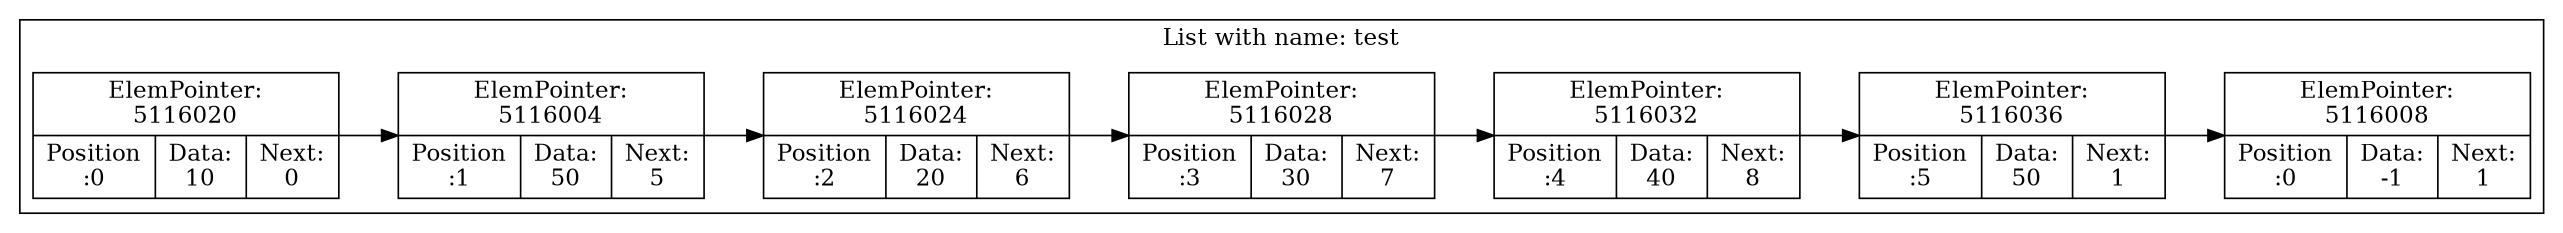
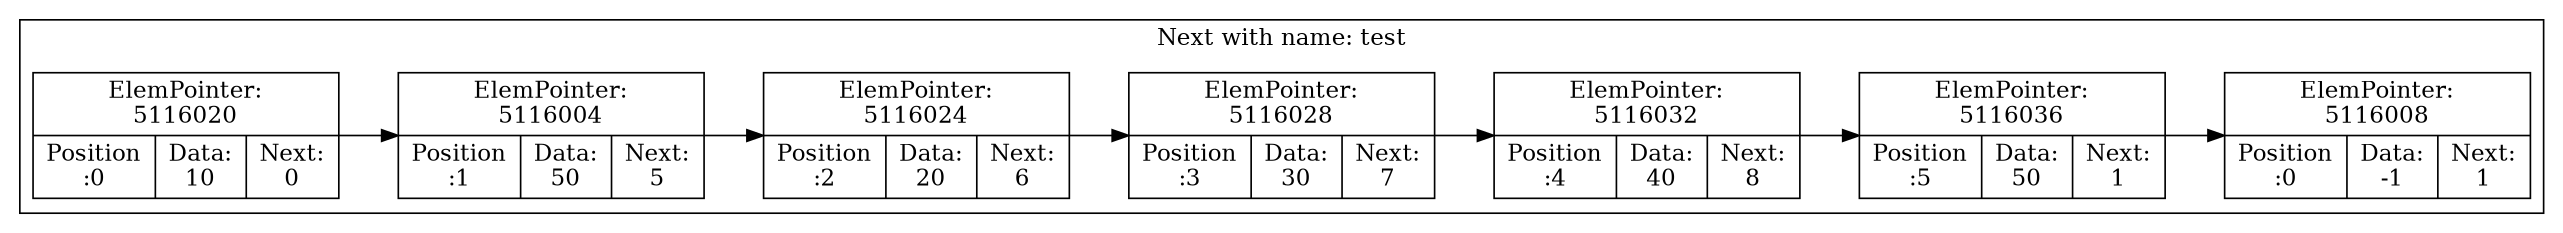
(1282, 39) -> (1282, 39)
